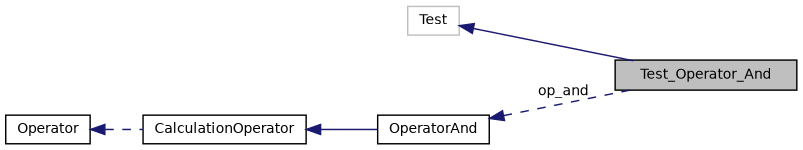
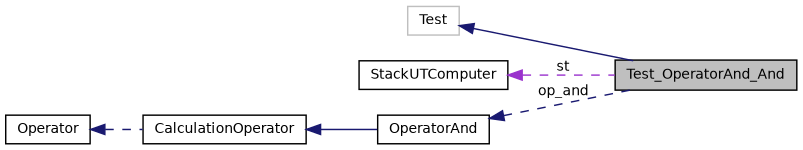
none -> (433, 75)
(706, 75) -> (706, 75)
